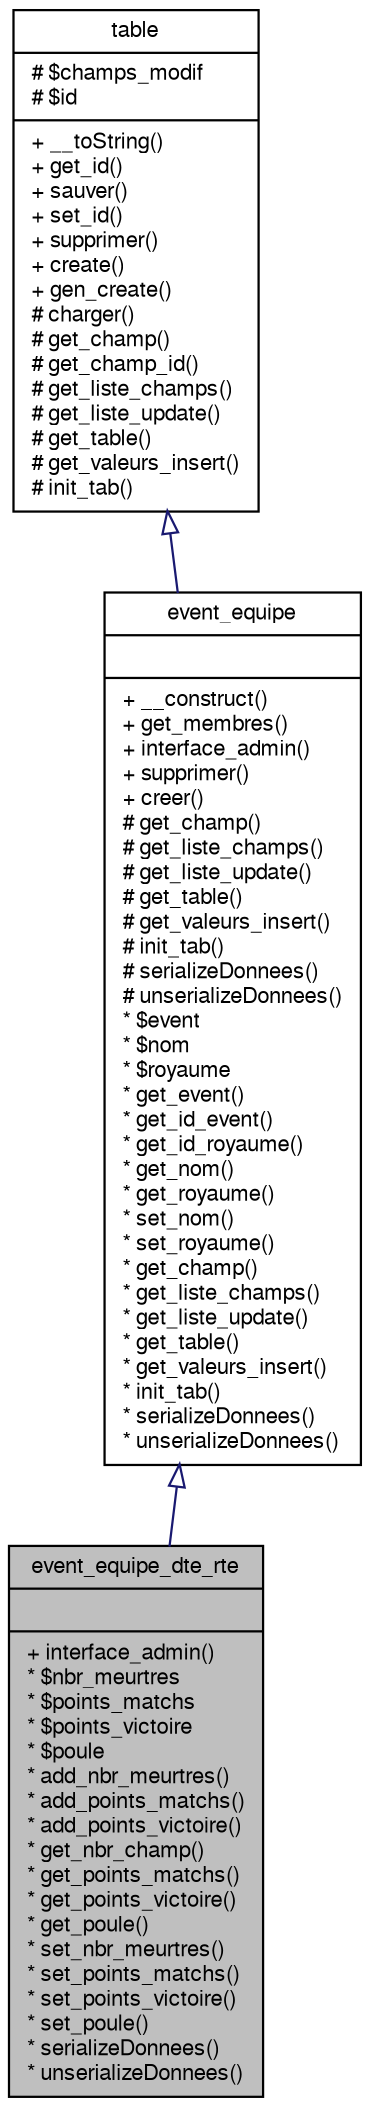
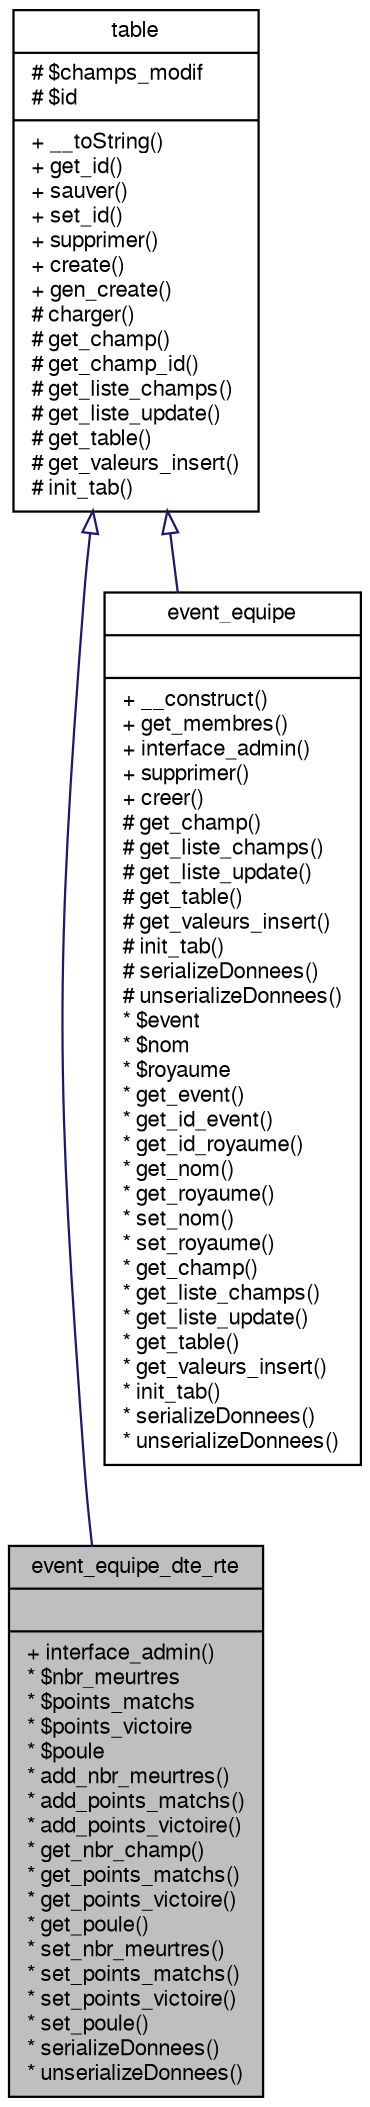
(173, 1517) -> (63, 1040)
